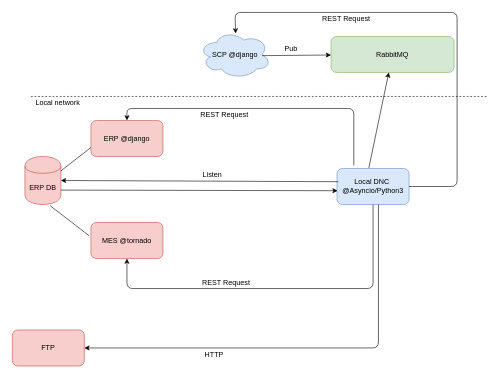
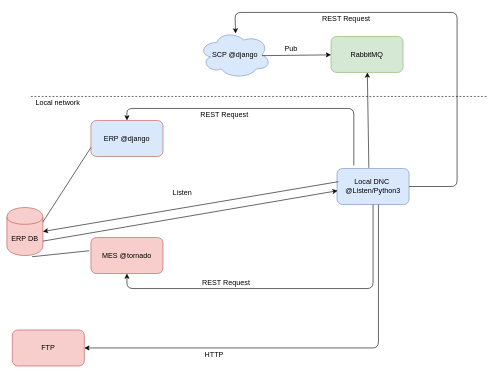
(392, 54) -> (367, 54)
(127, 138) -> (127, 138)
(212, 174) -> (182, 192)
(43, 180) -> (25, 231)
(373, 186) -> (373, 186)
(127, 240) -> (127, 255)
